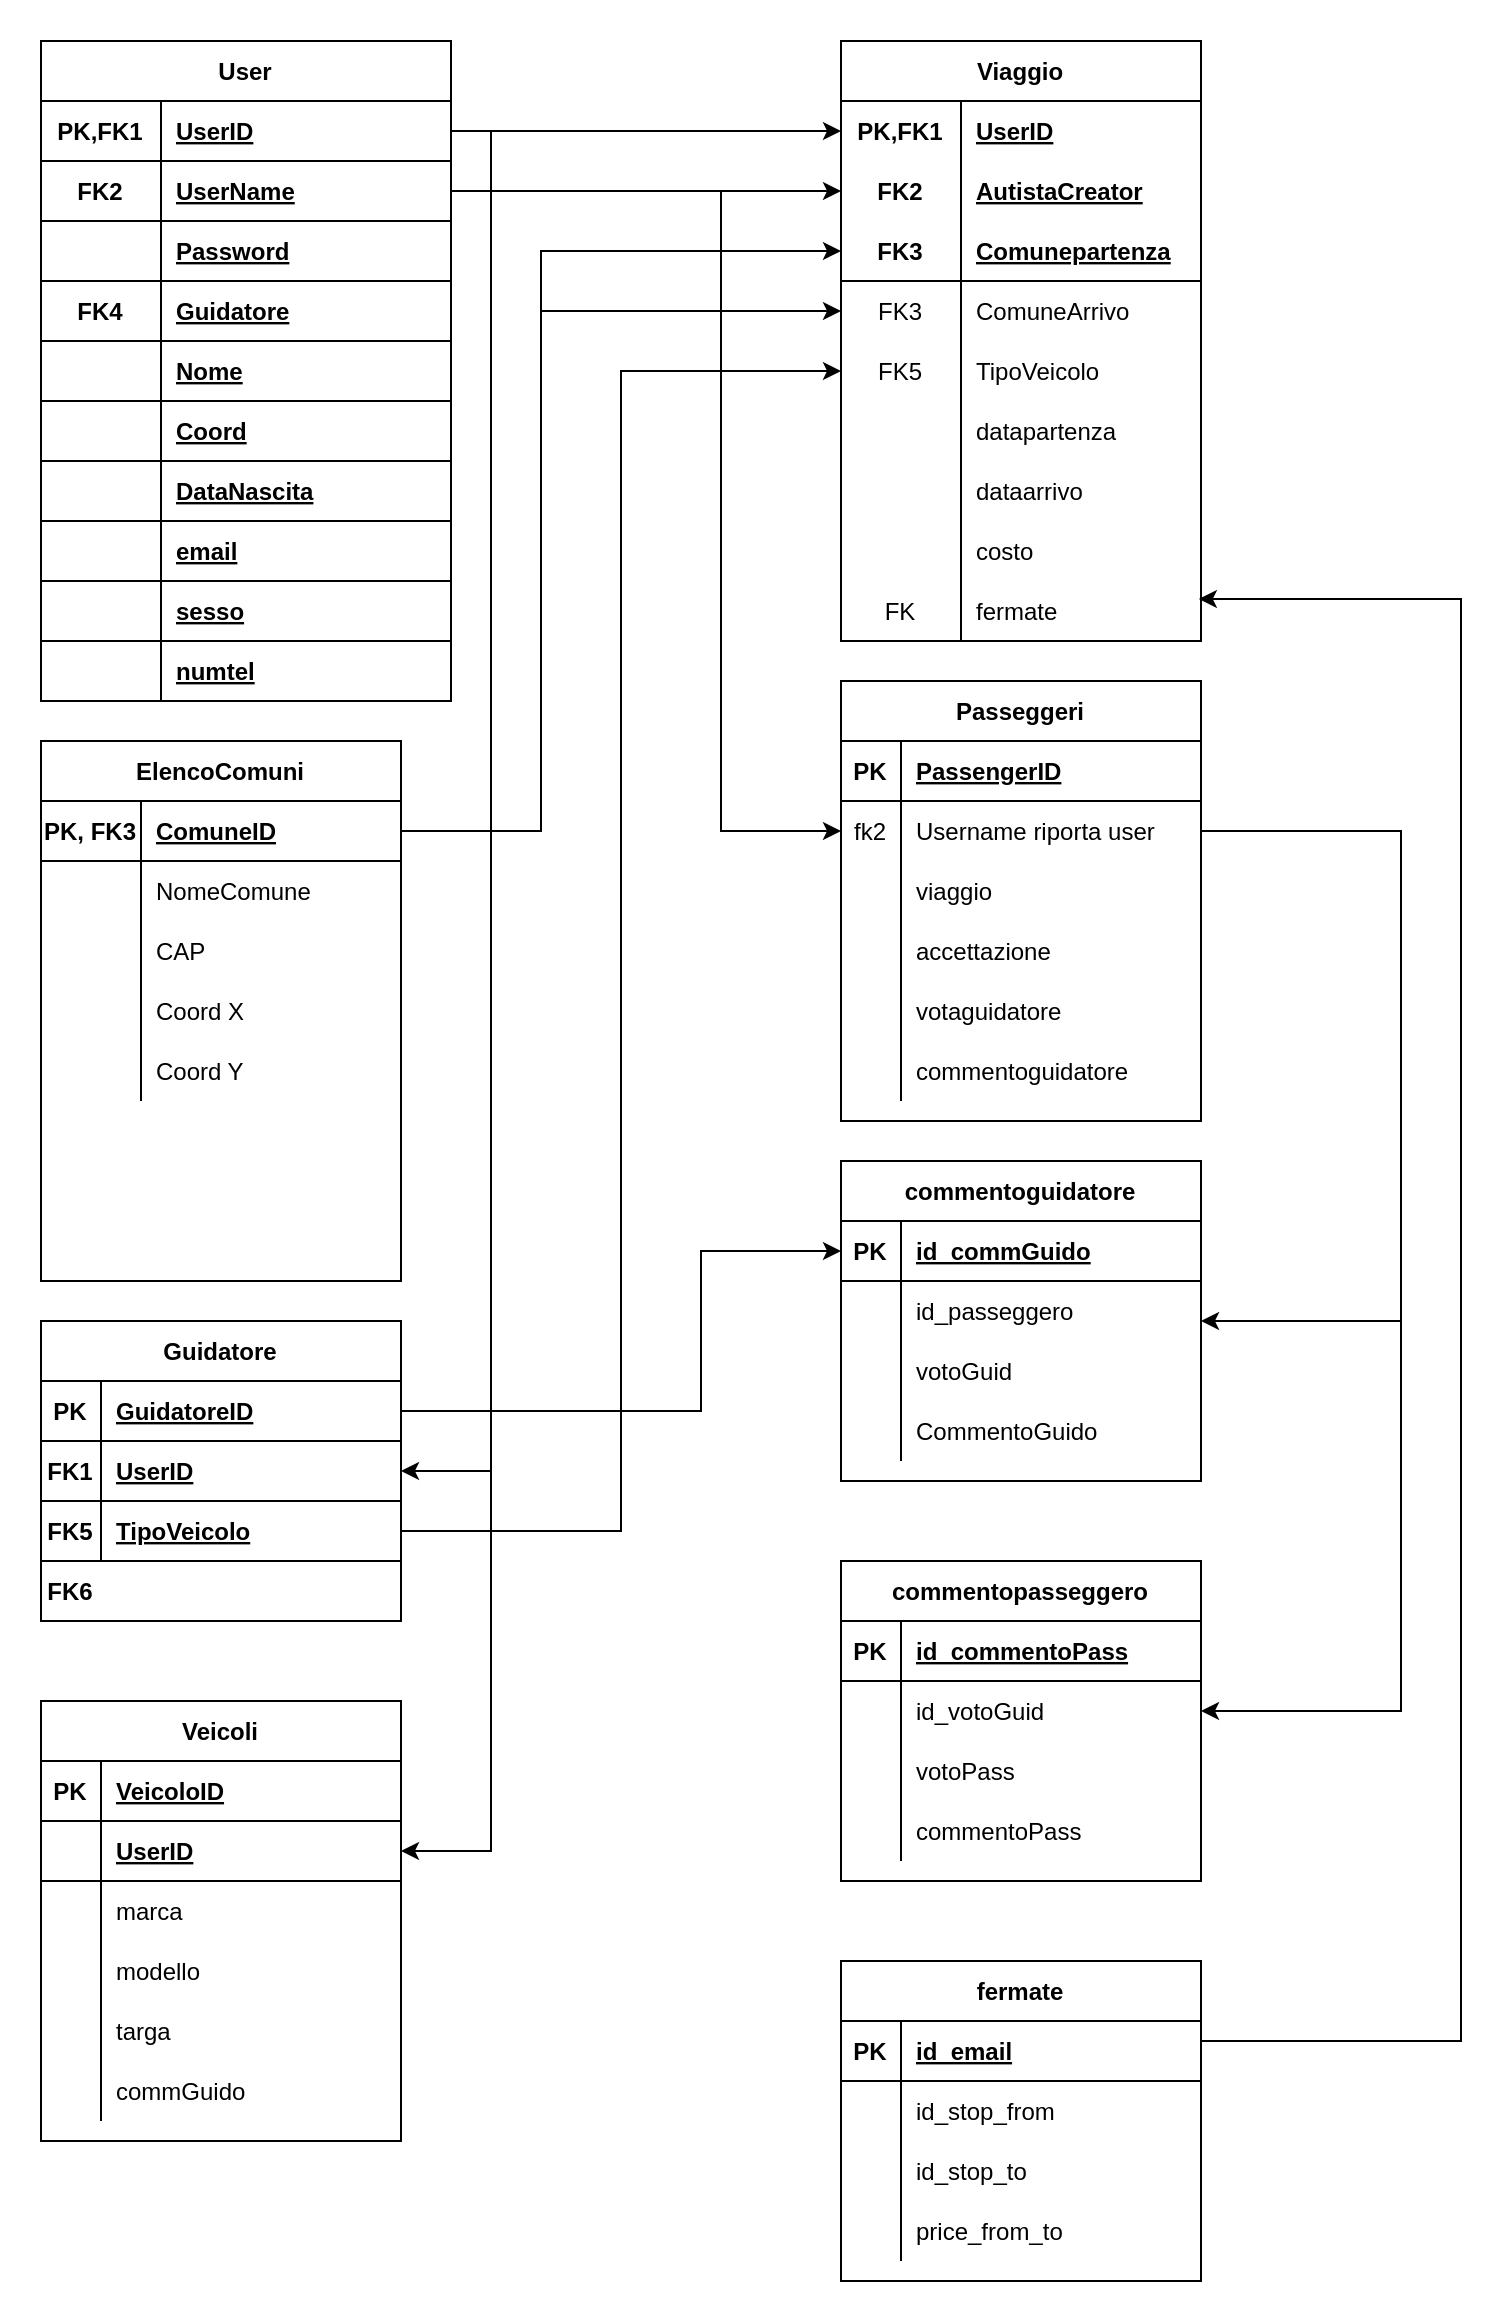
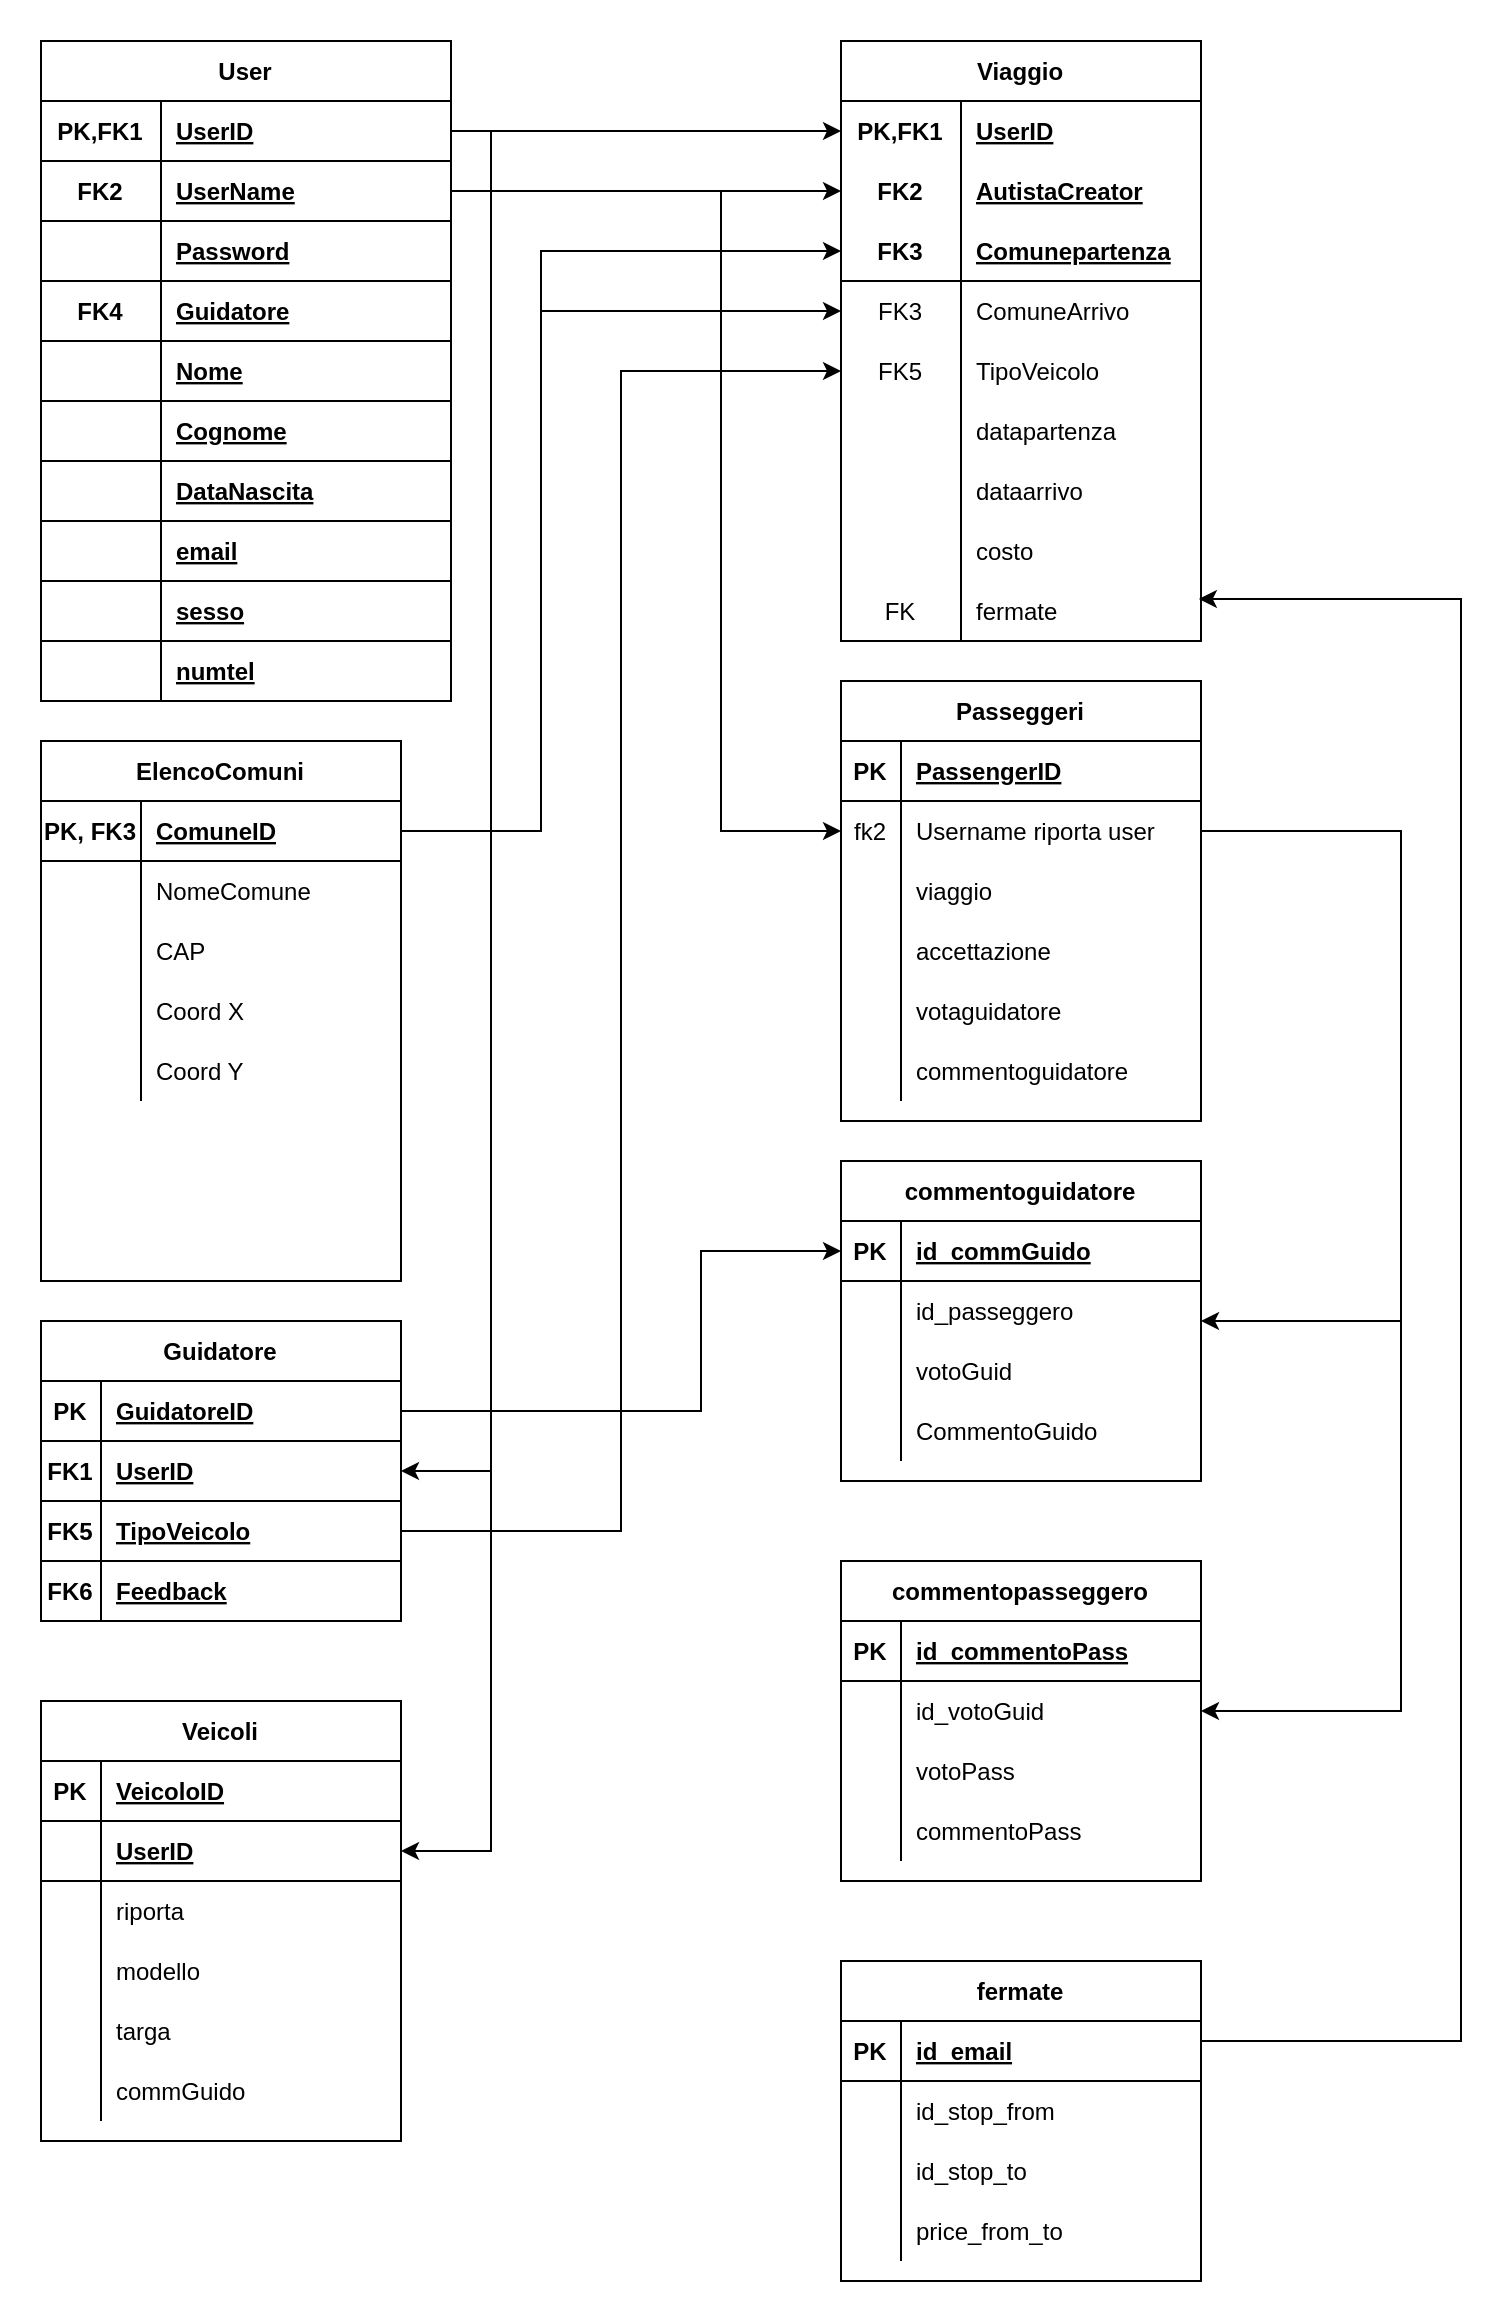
(210, 432) -> (223, 432)
none -> (251, 1591)
(150, 1912) -> (160, 1912)
